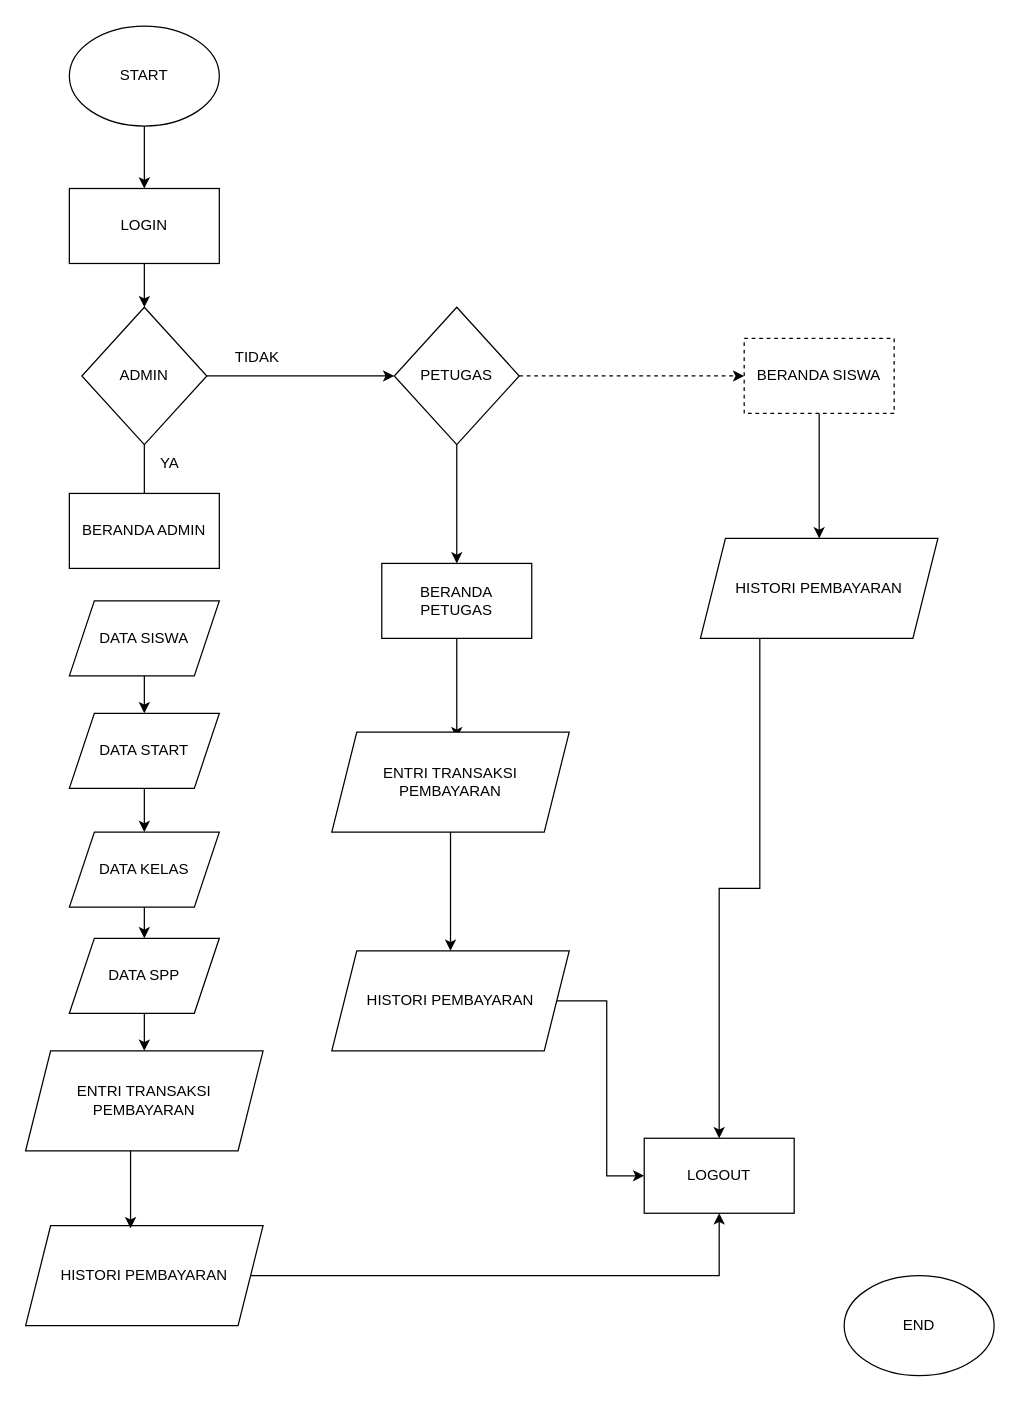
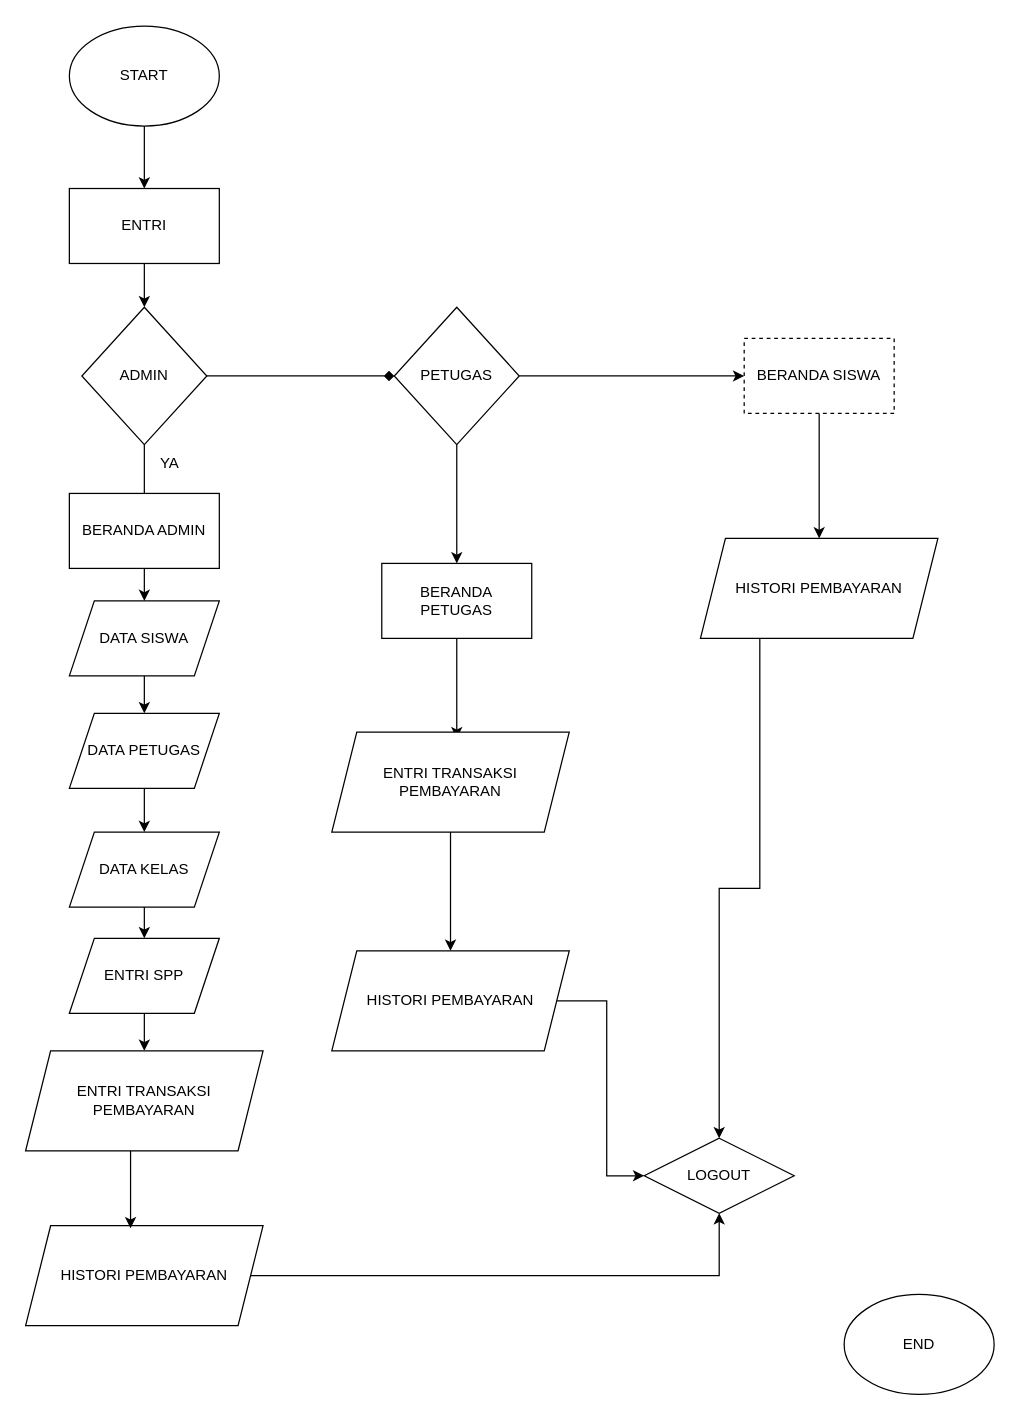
(144, 226) -> (144, 226)
(257, 357) -> none
(384, 376) -> (383, 376)
(628, 376) -> (628, 376)
none -> (144, 589)
(144, 751) -> (144, 751)
(144, 976) -> (144, 976)
(719, 1176) -> (719, 1176)
(919, 1326) -> (919, 1344)
